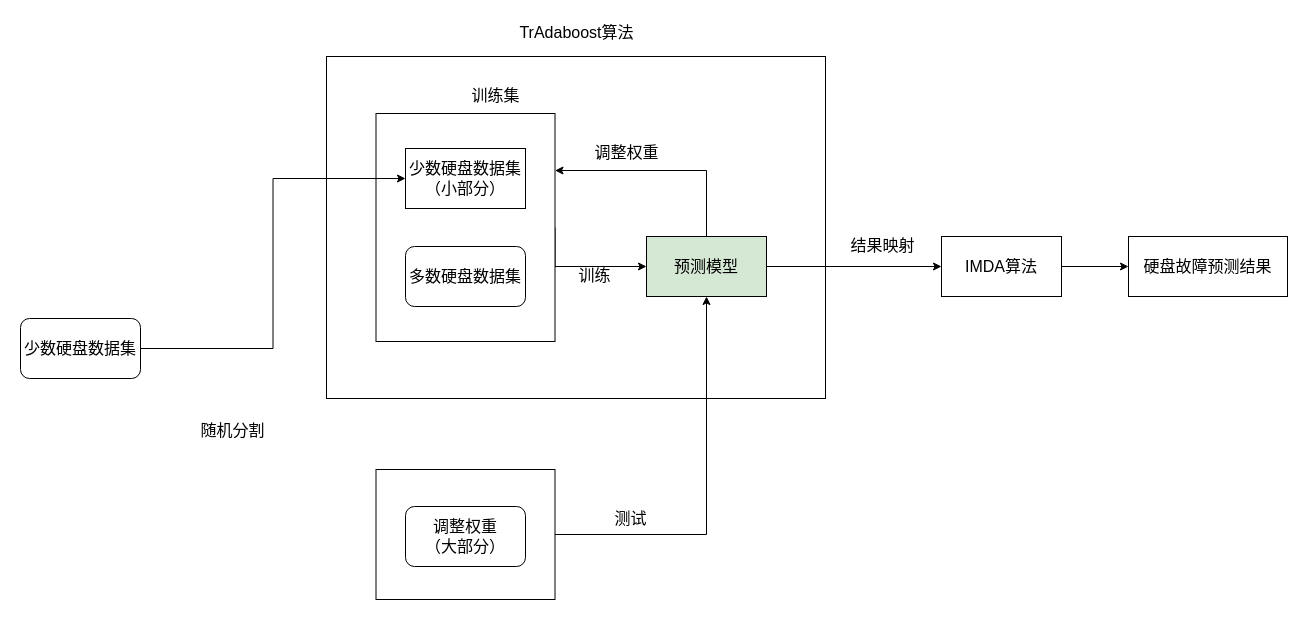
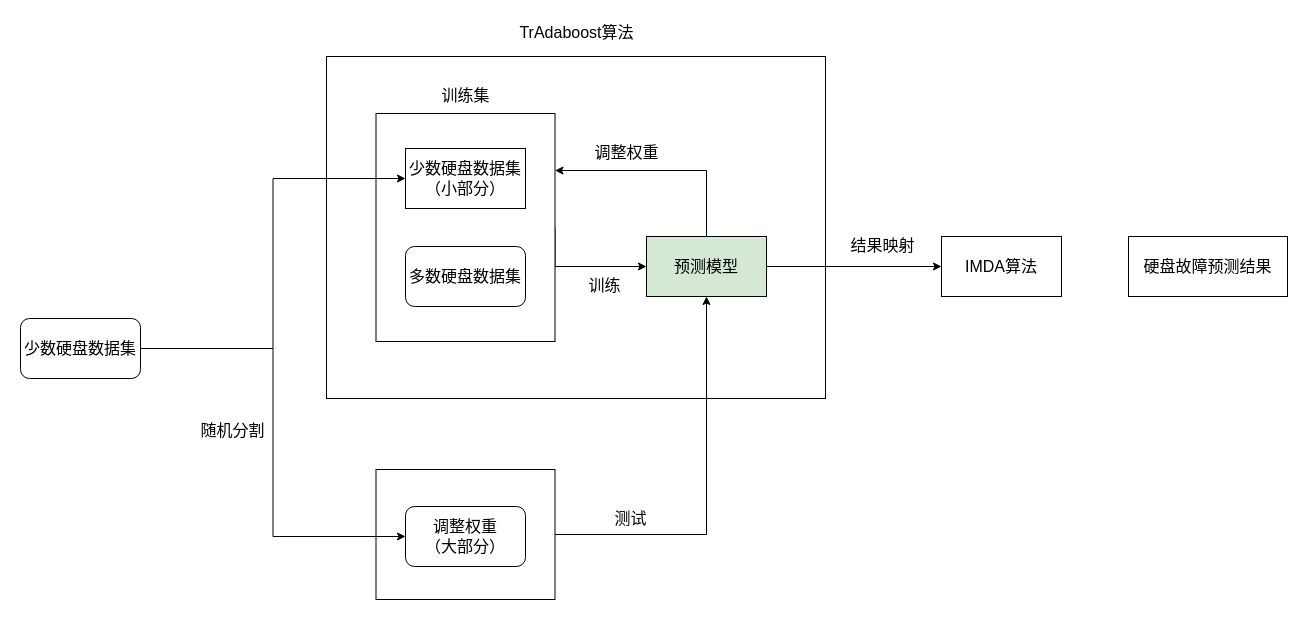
(496, 95) -> (466, 95)
(1092, 267) -> none
(595, 275) -> (605, 285)
none -> (273, 506)
